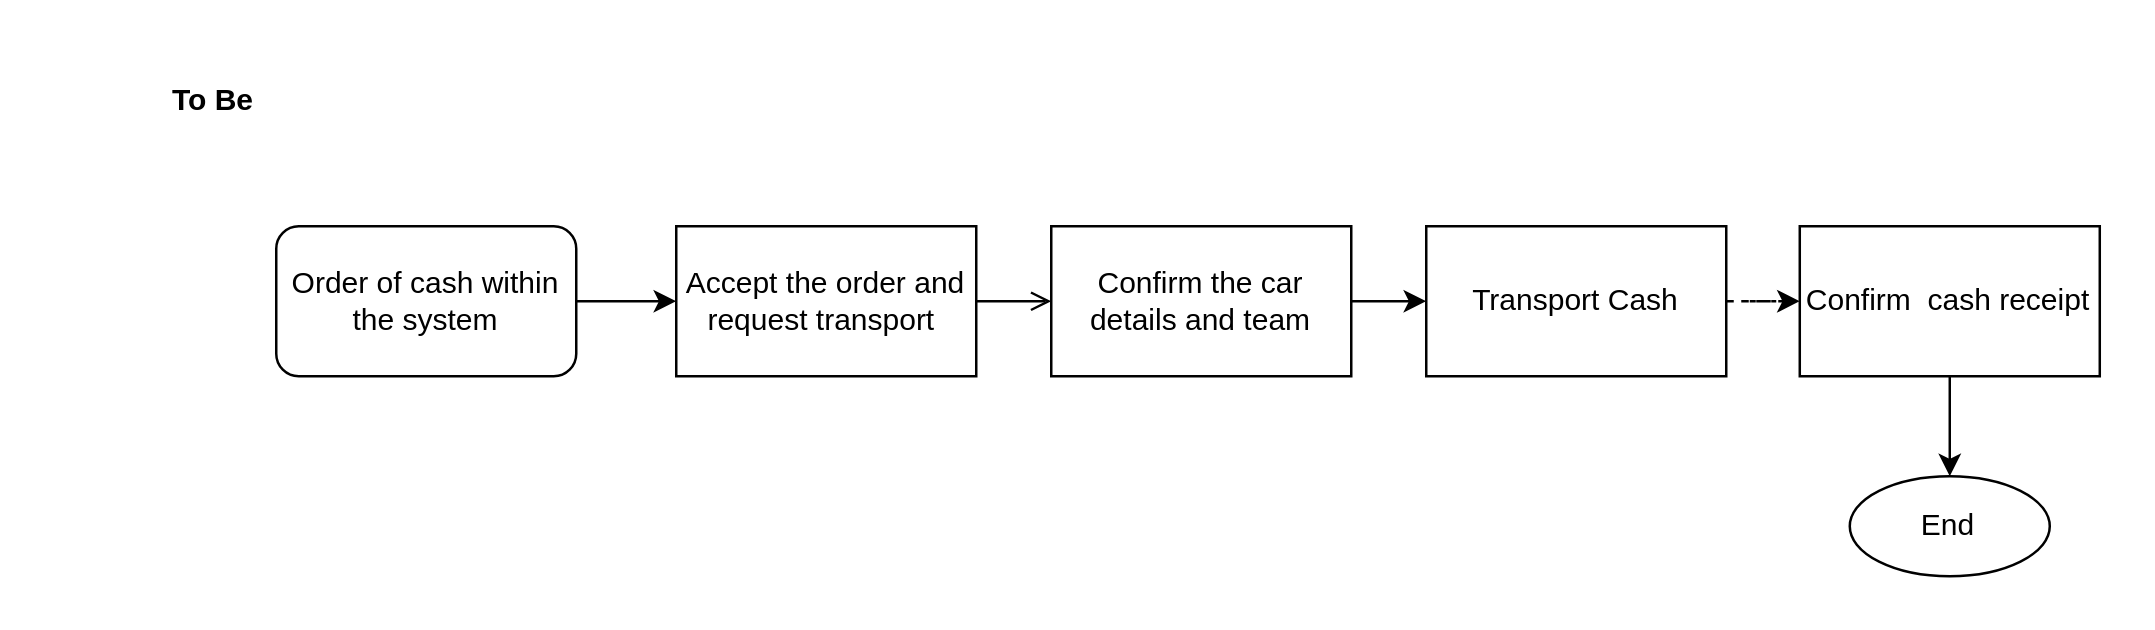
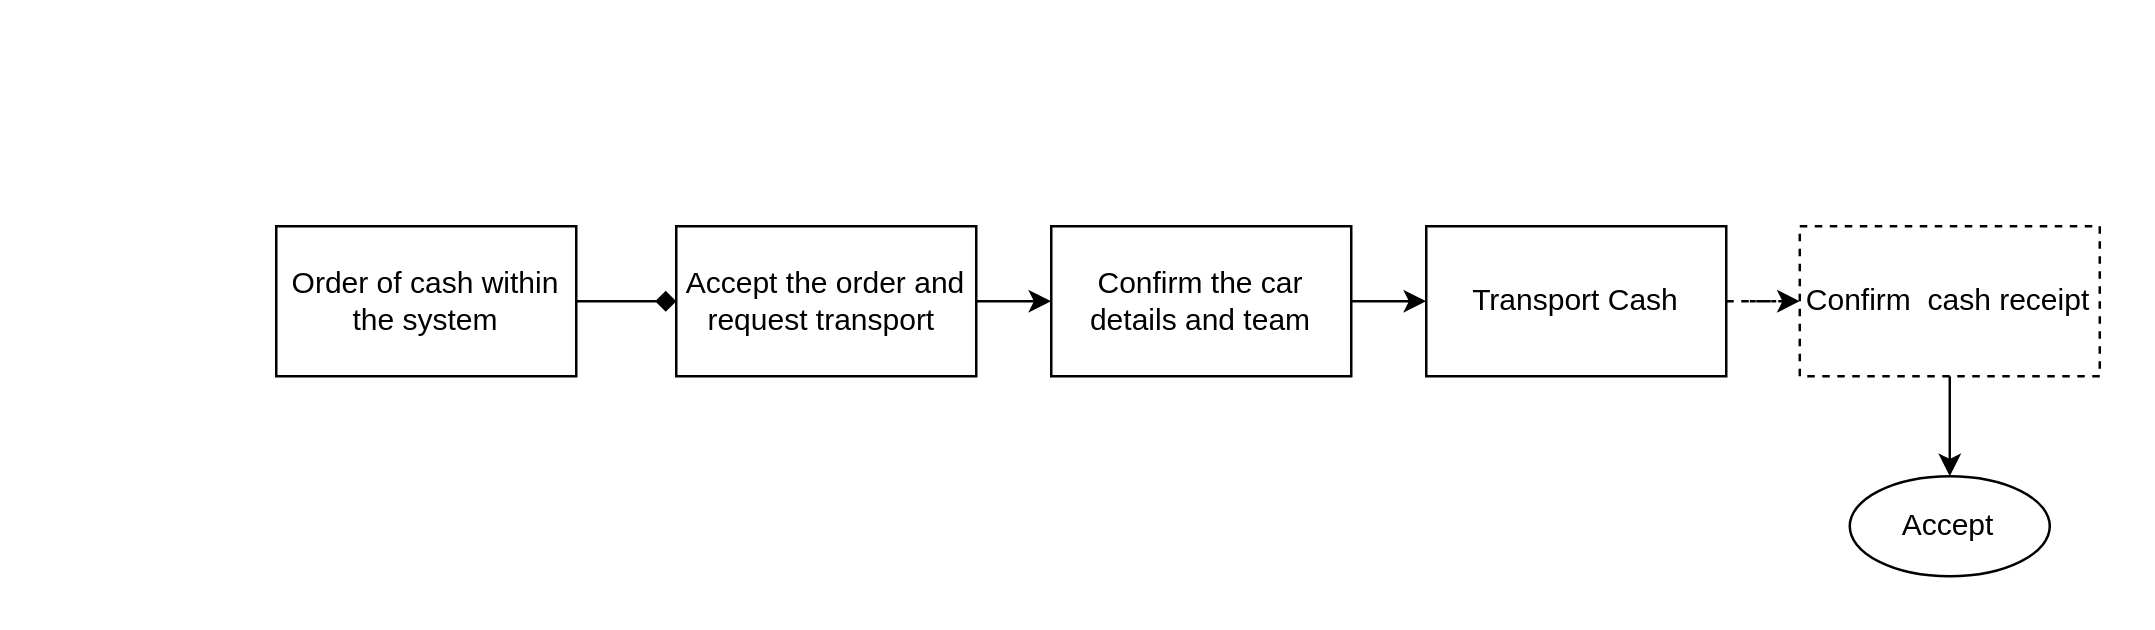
(214, 101) -> none
(426, 301) -> (426, 301)
(657, 301) -> (656, 301)
(1037, 301) -> (1033, 301)
(1950, 301) -> (1950, 301)
(1949, 526) -> (1949, 526)
